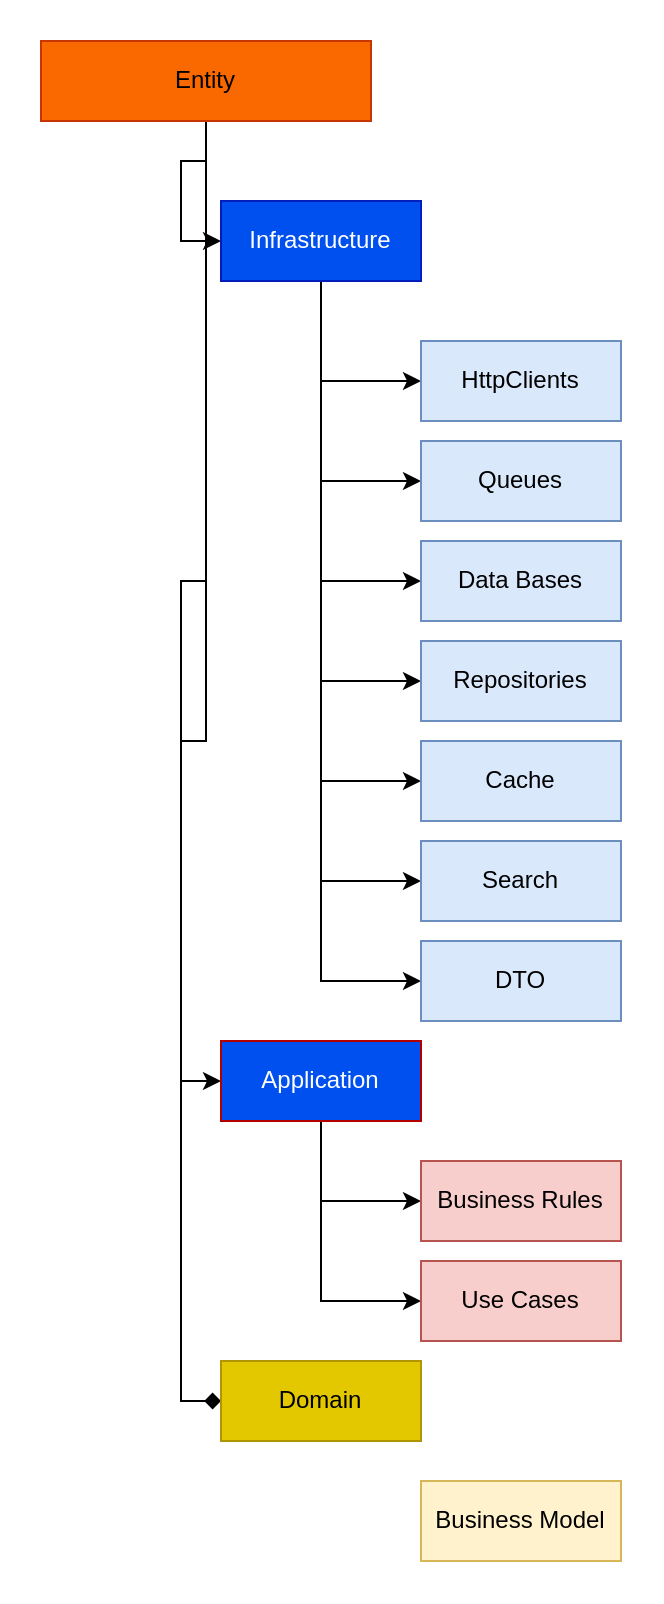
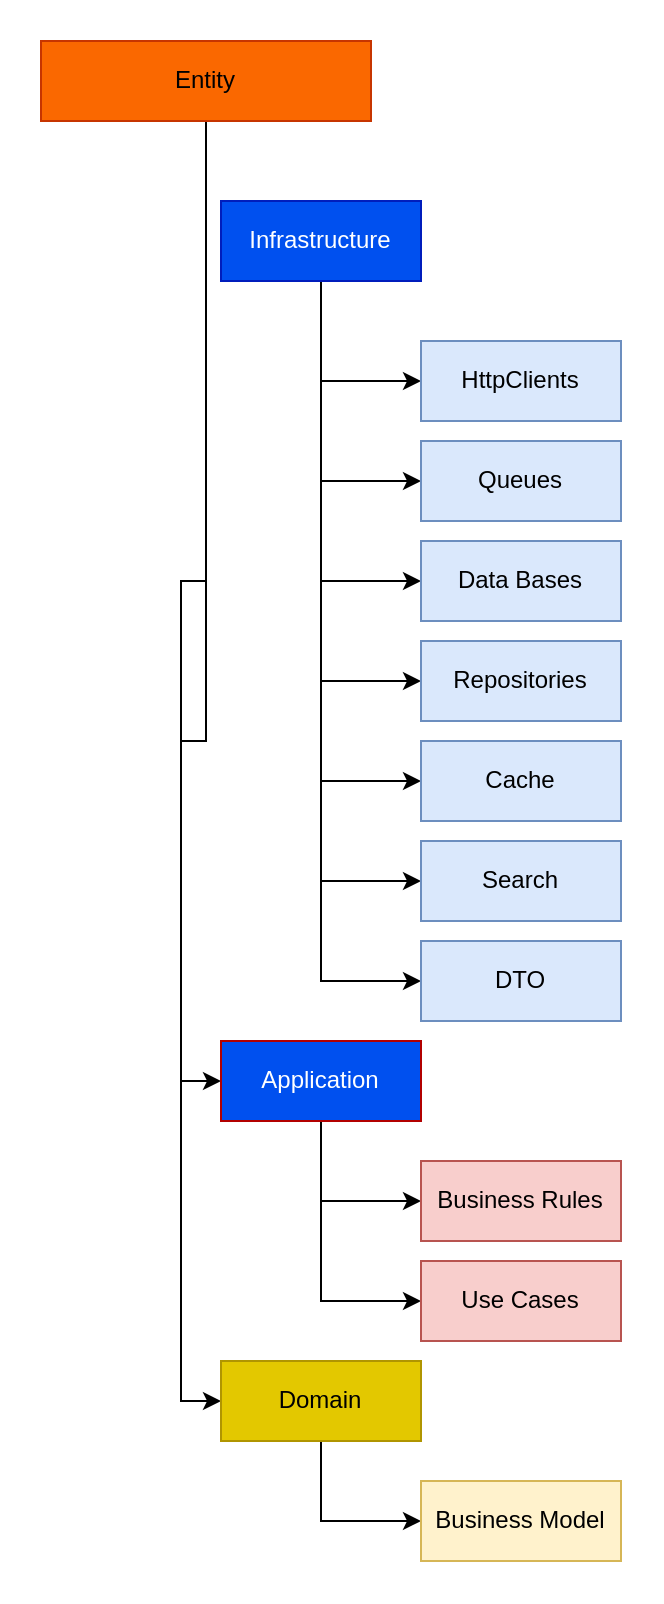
(181, 201) -> none
(204, 1401) -> (205, 1401)
none -> (324, 1521)
